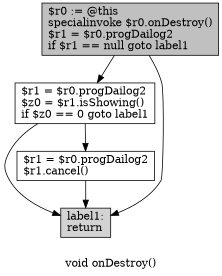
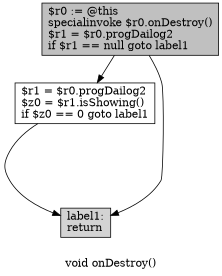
(86, 166) -> none
